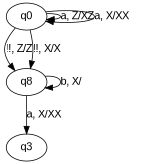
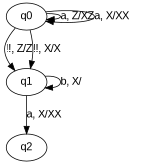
(27, 82) -> (27, 82)
(27, 148) -> (27, 148)
